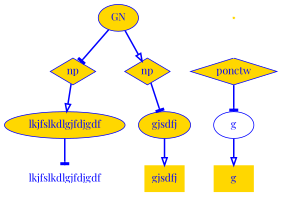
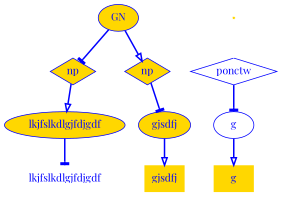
(234, 71) -> (234, 71)
